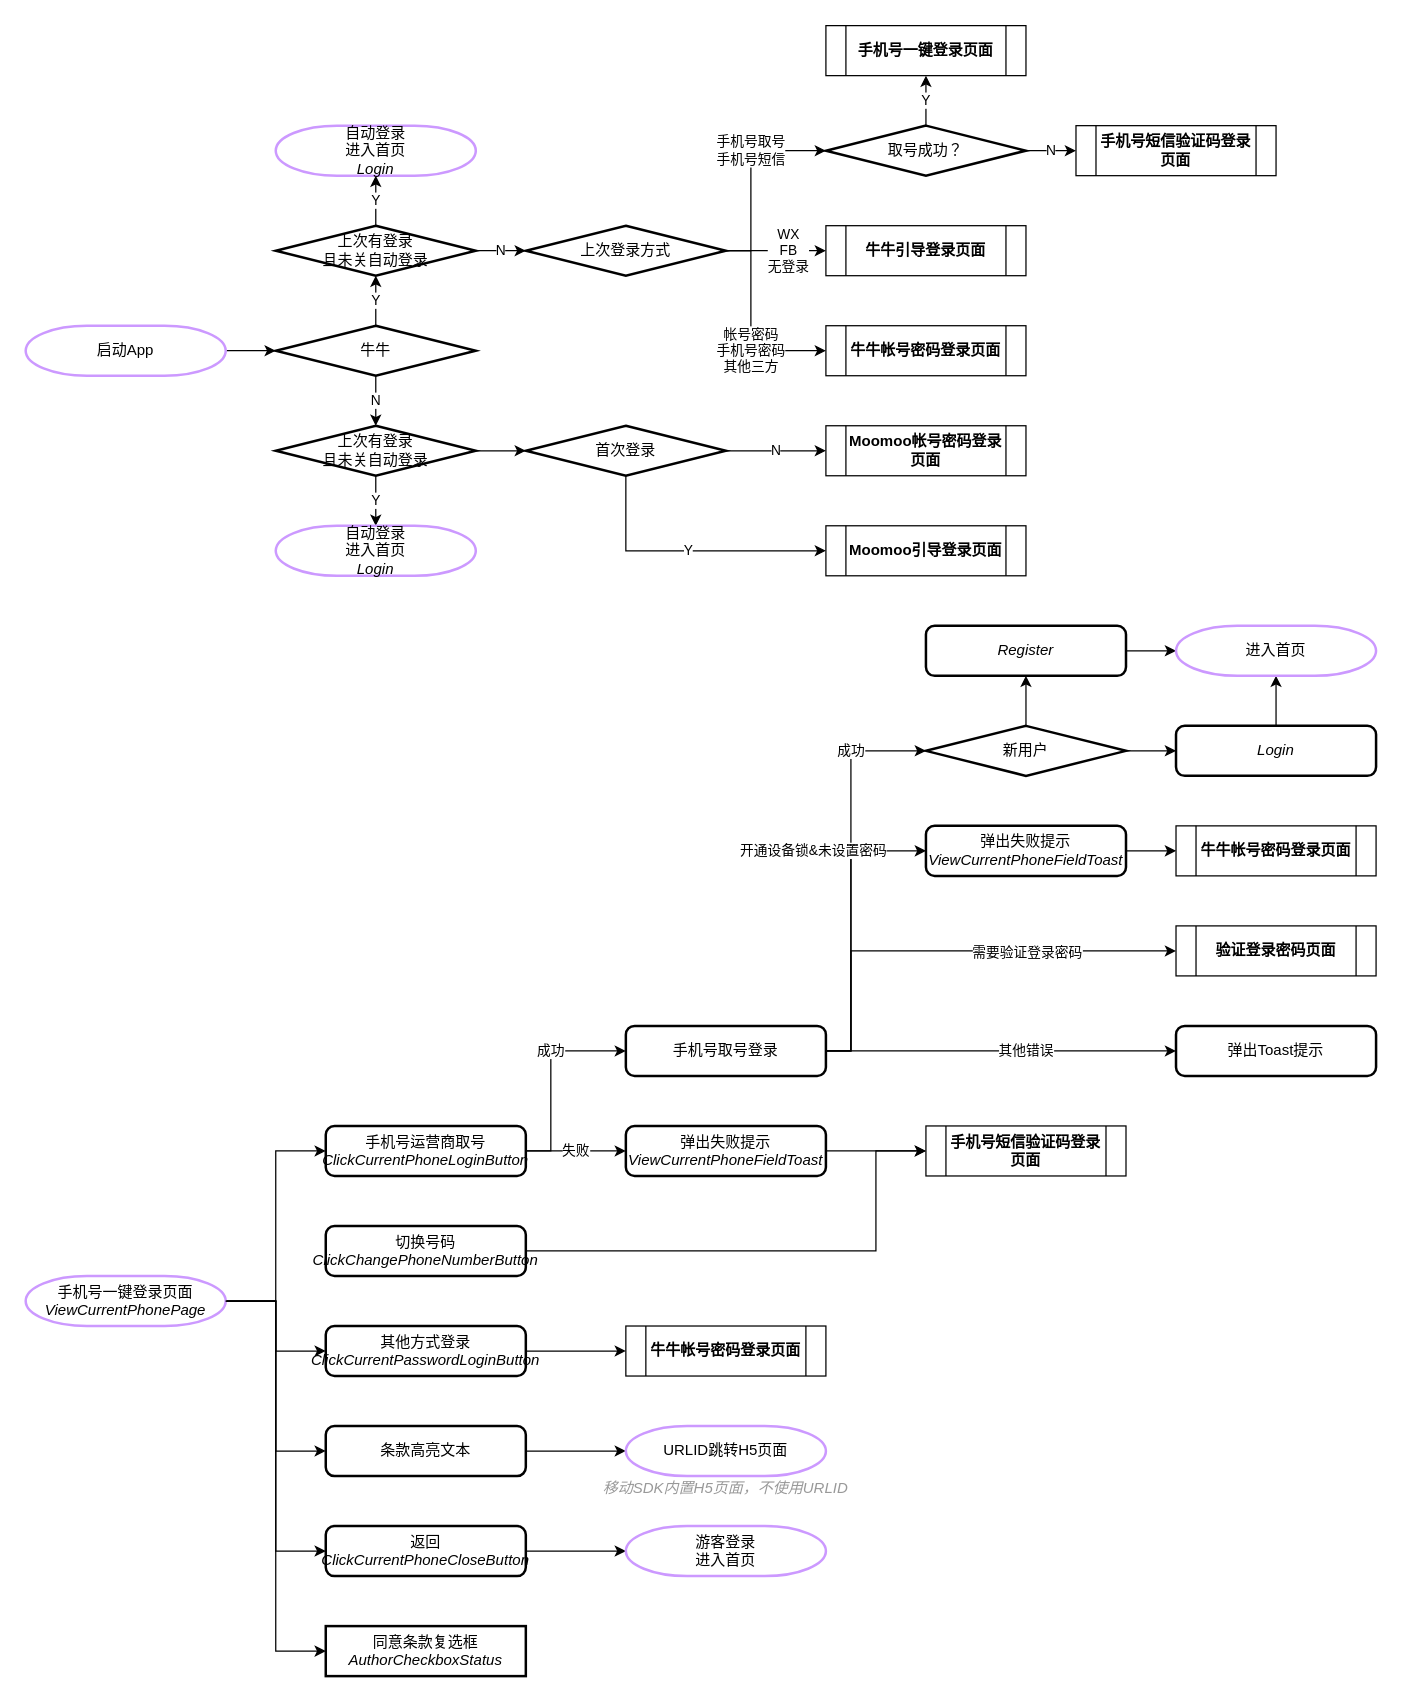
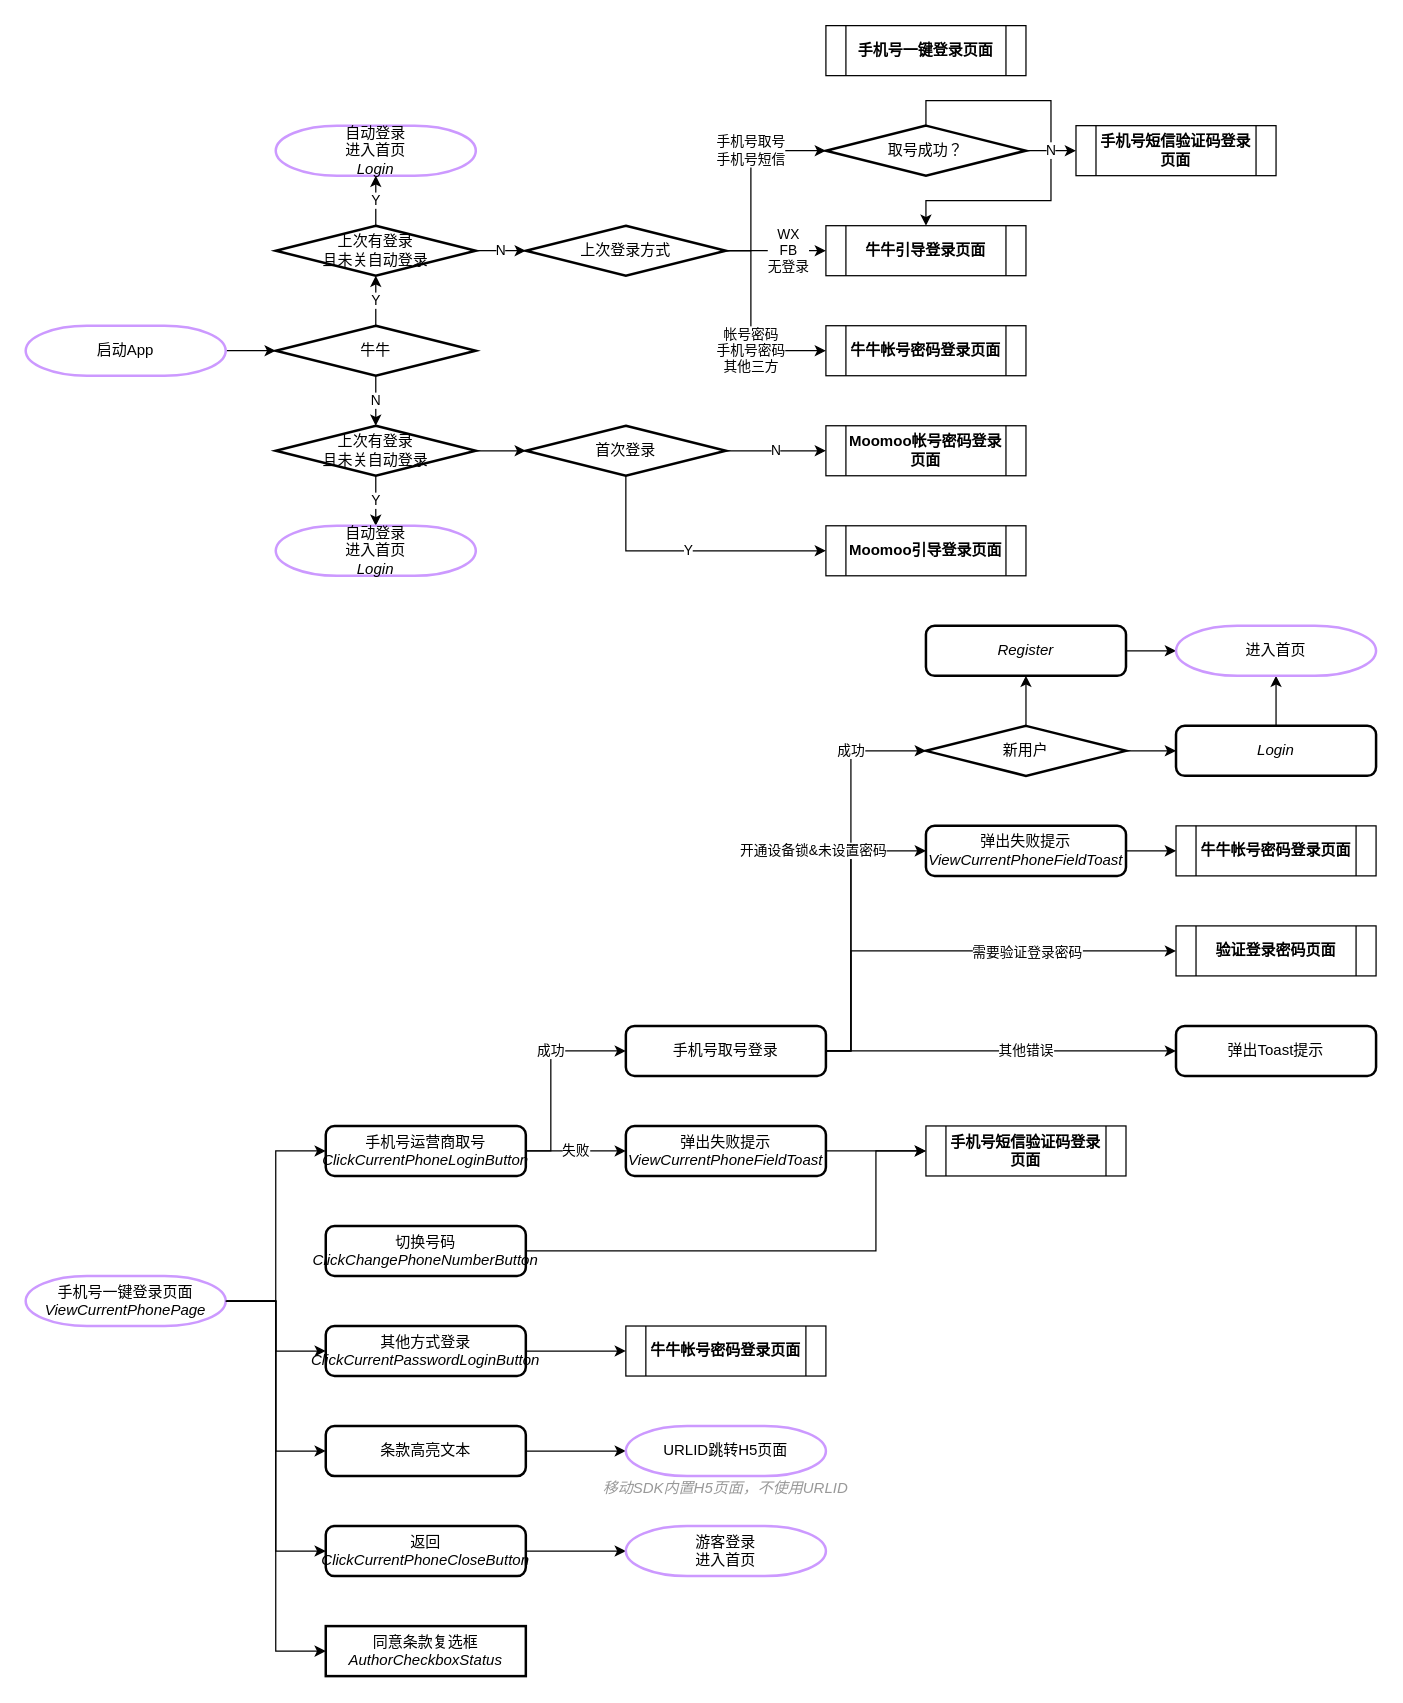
(926, 97) -> (1002, 201)
